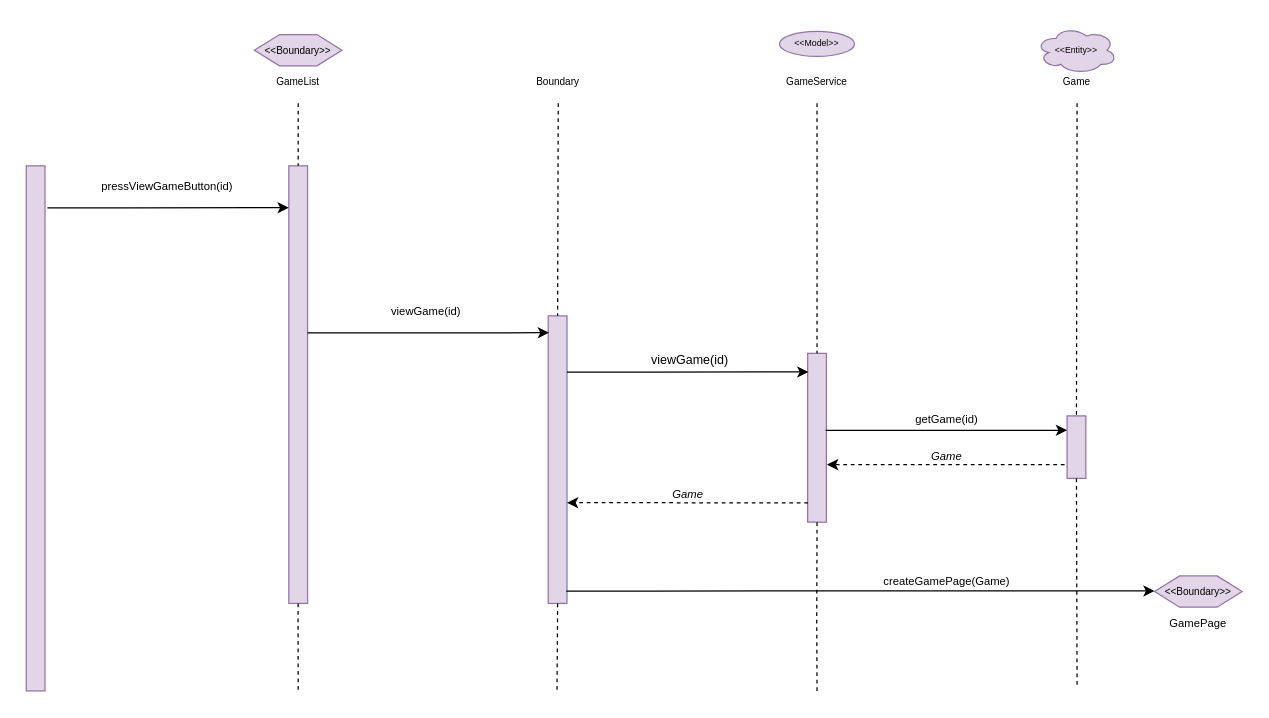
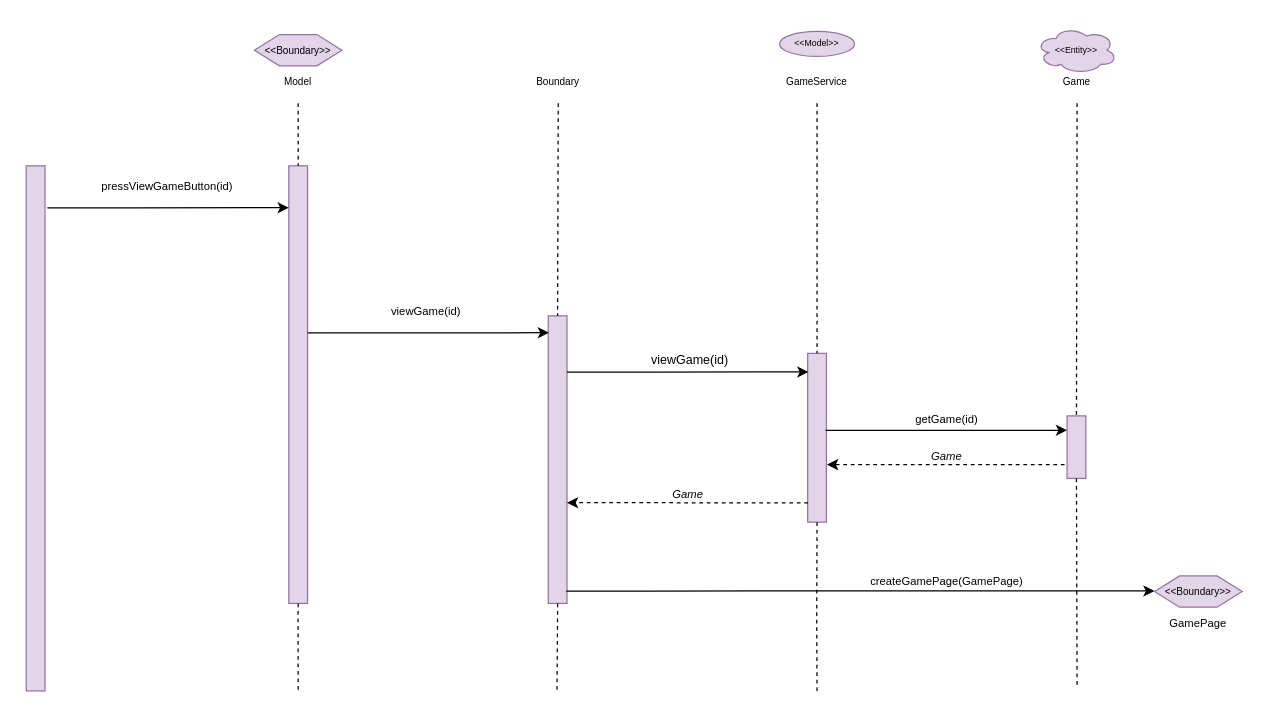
(298, 82) -> (298, 82)
(947, 582) -> (947, 582)
